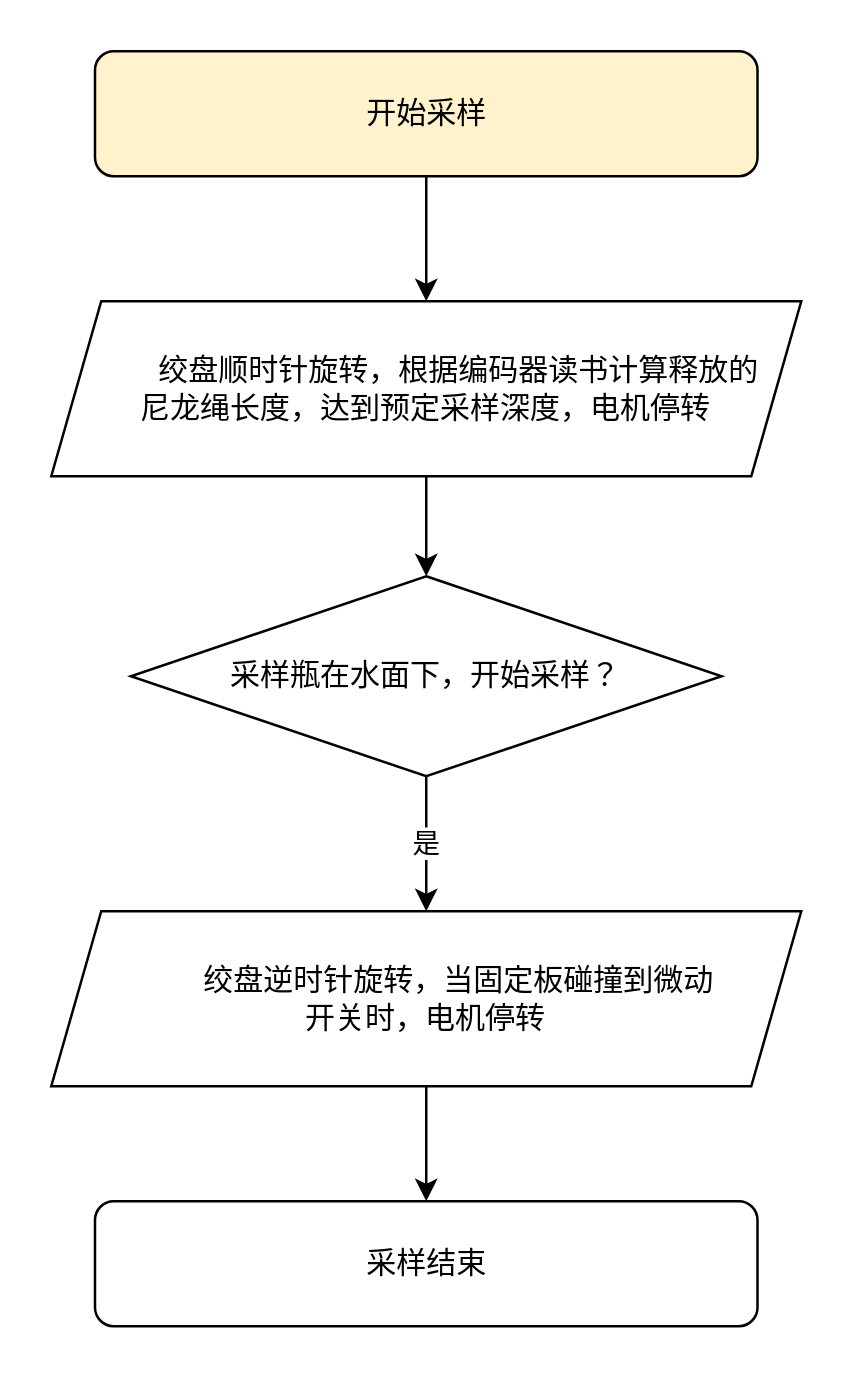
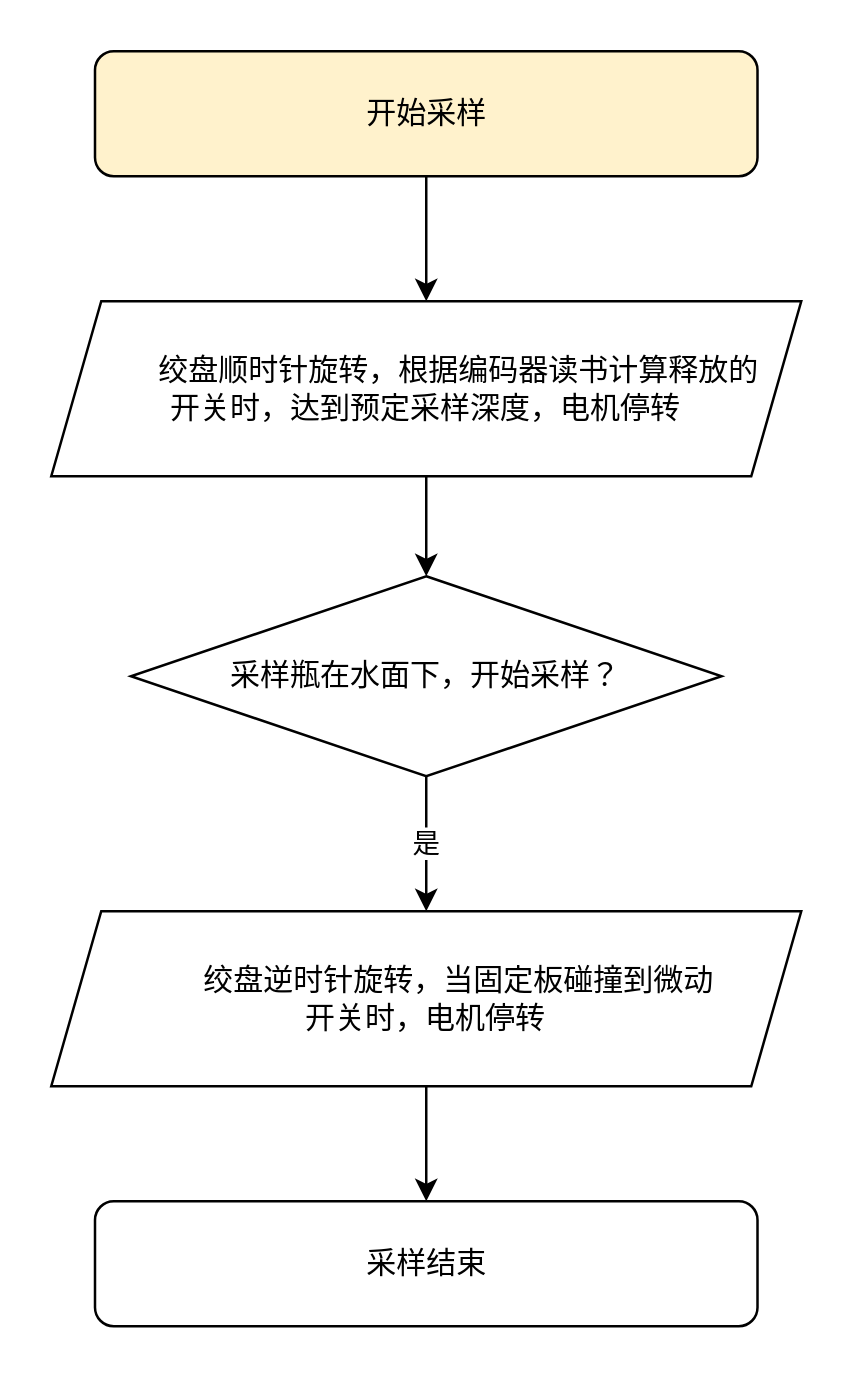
(426, 389) -> (426, 389)
